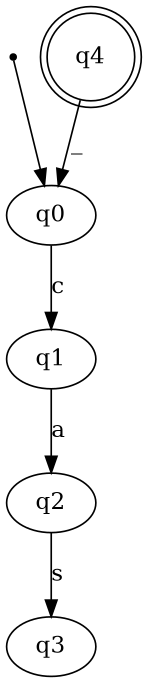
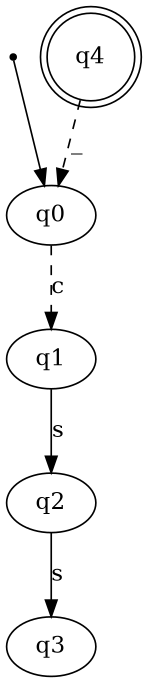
(71, 135) -> (71, 135)
(51, 279) -> (51, 279)
(59, 431) -> (59, 431)
